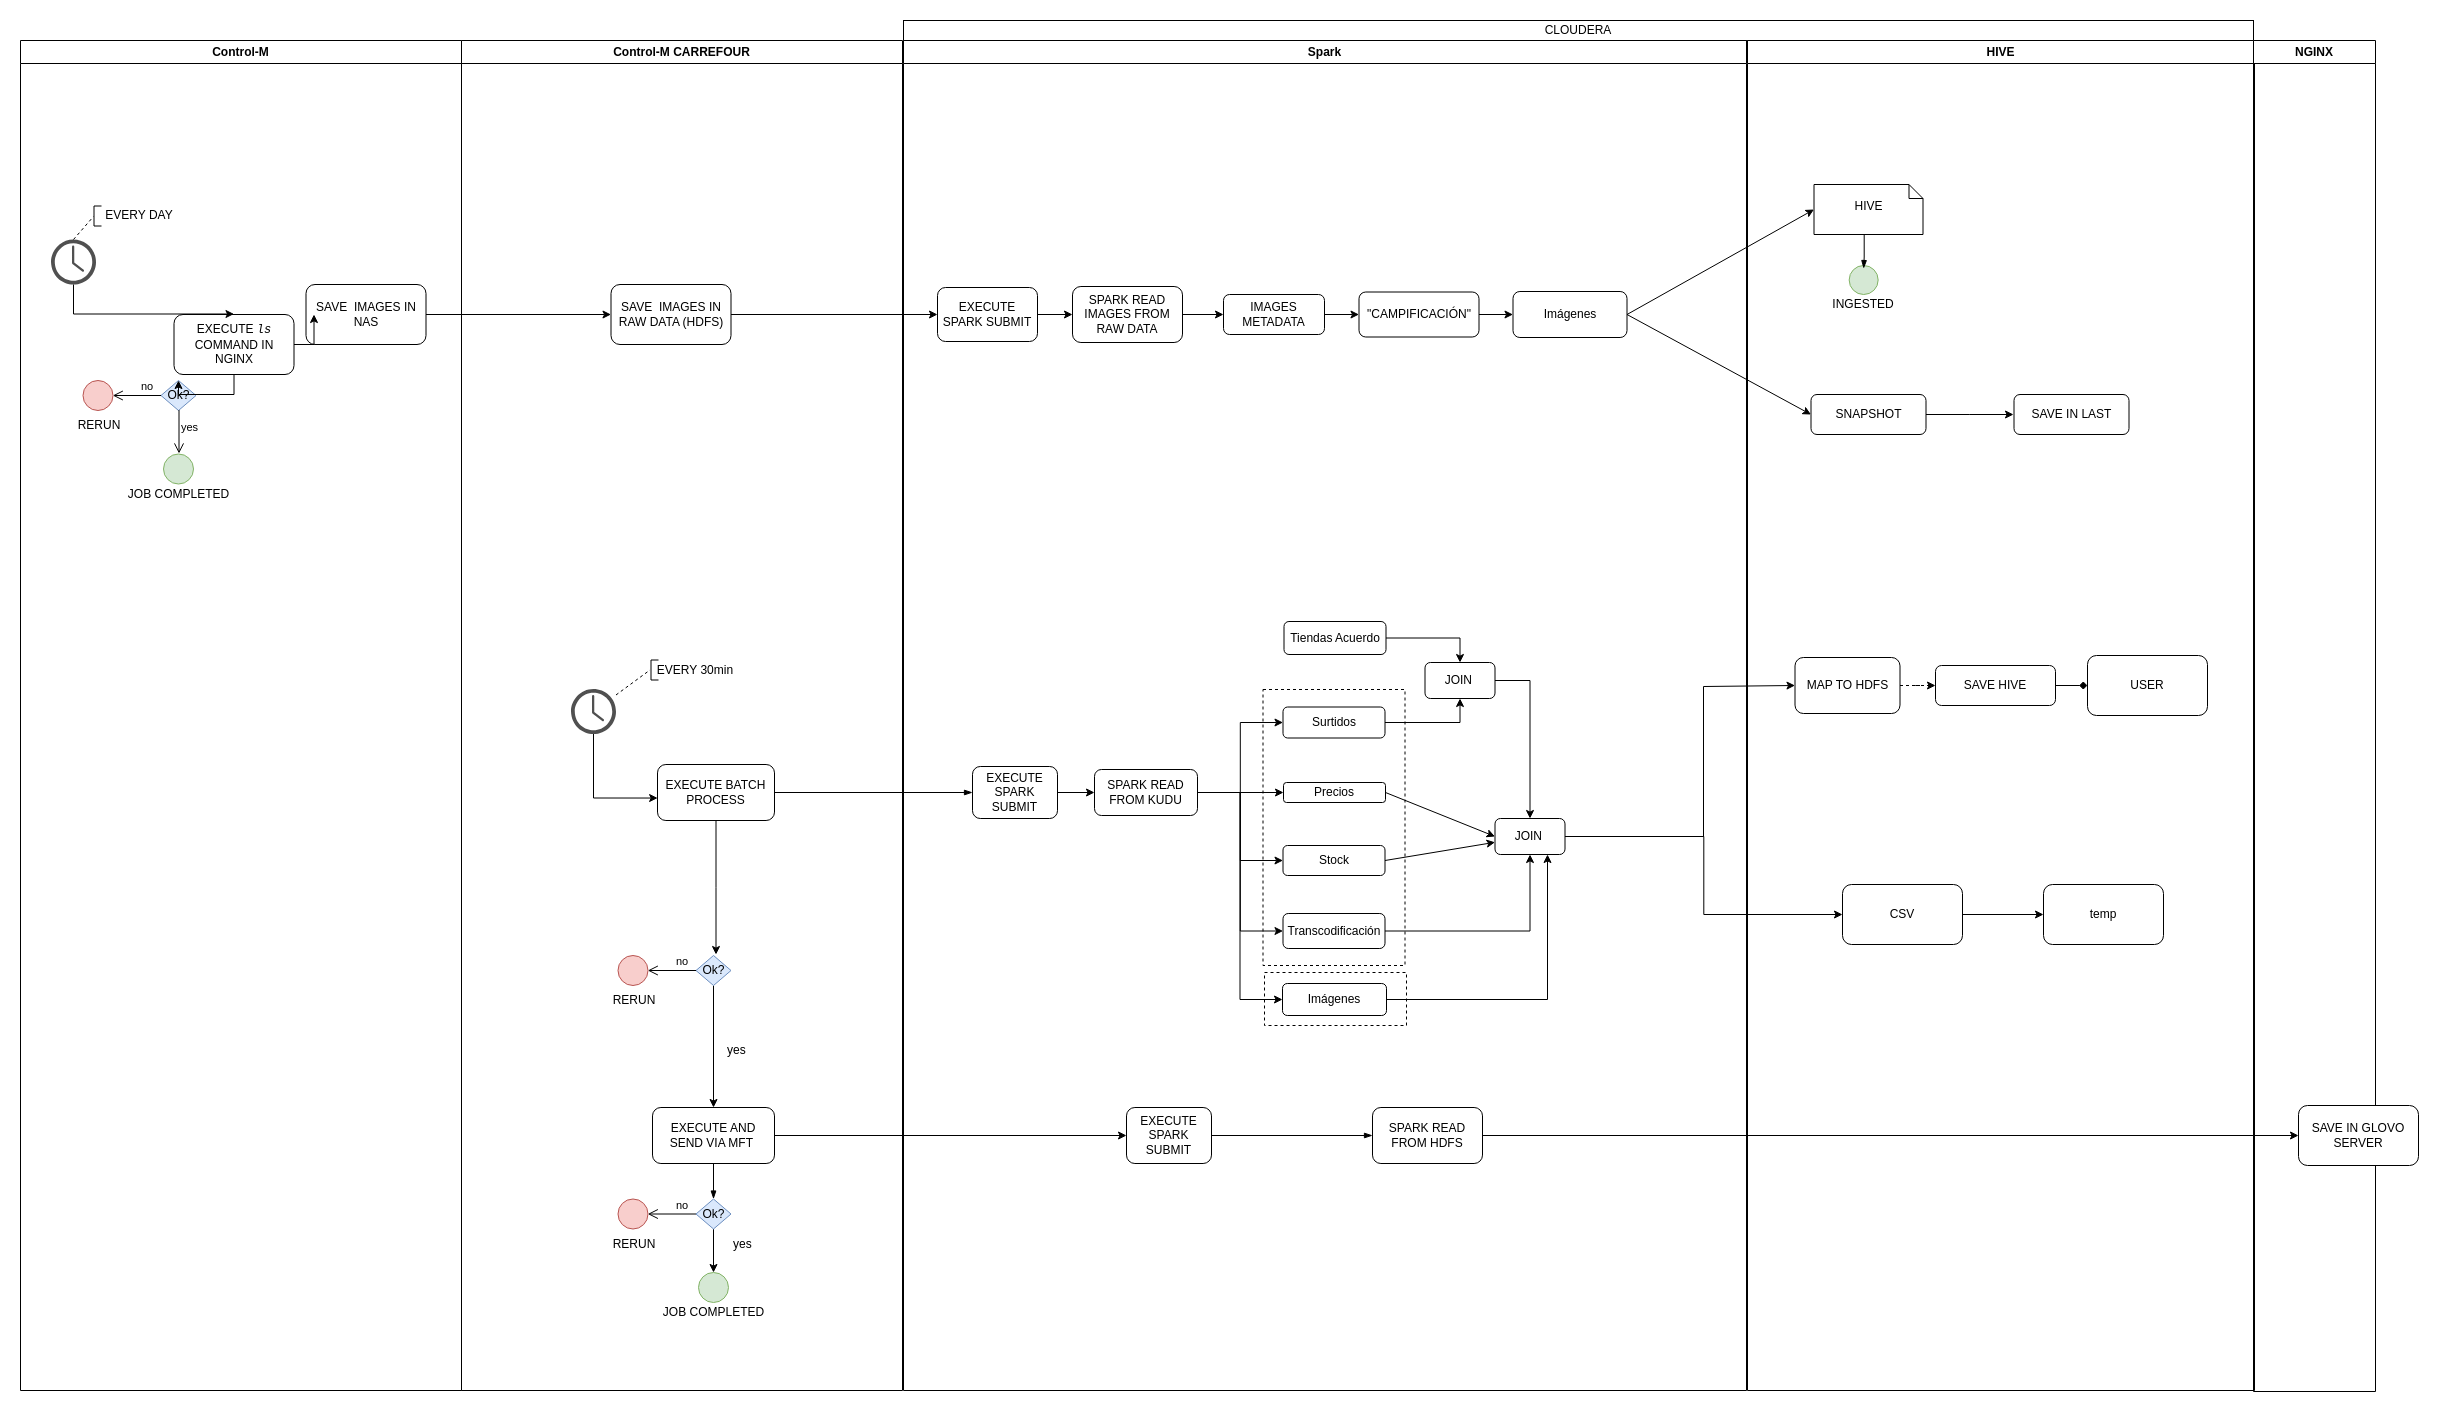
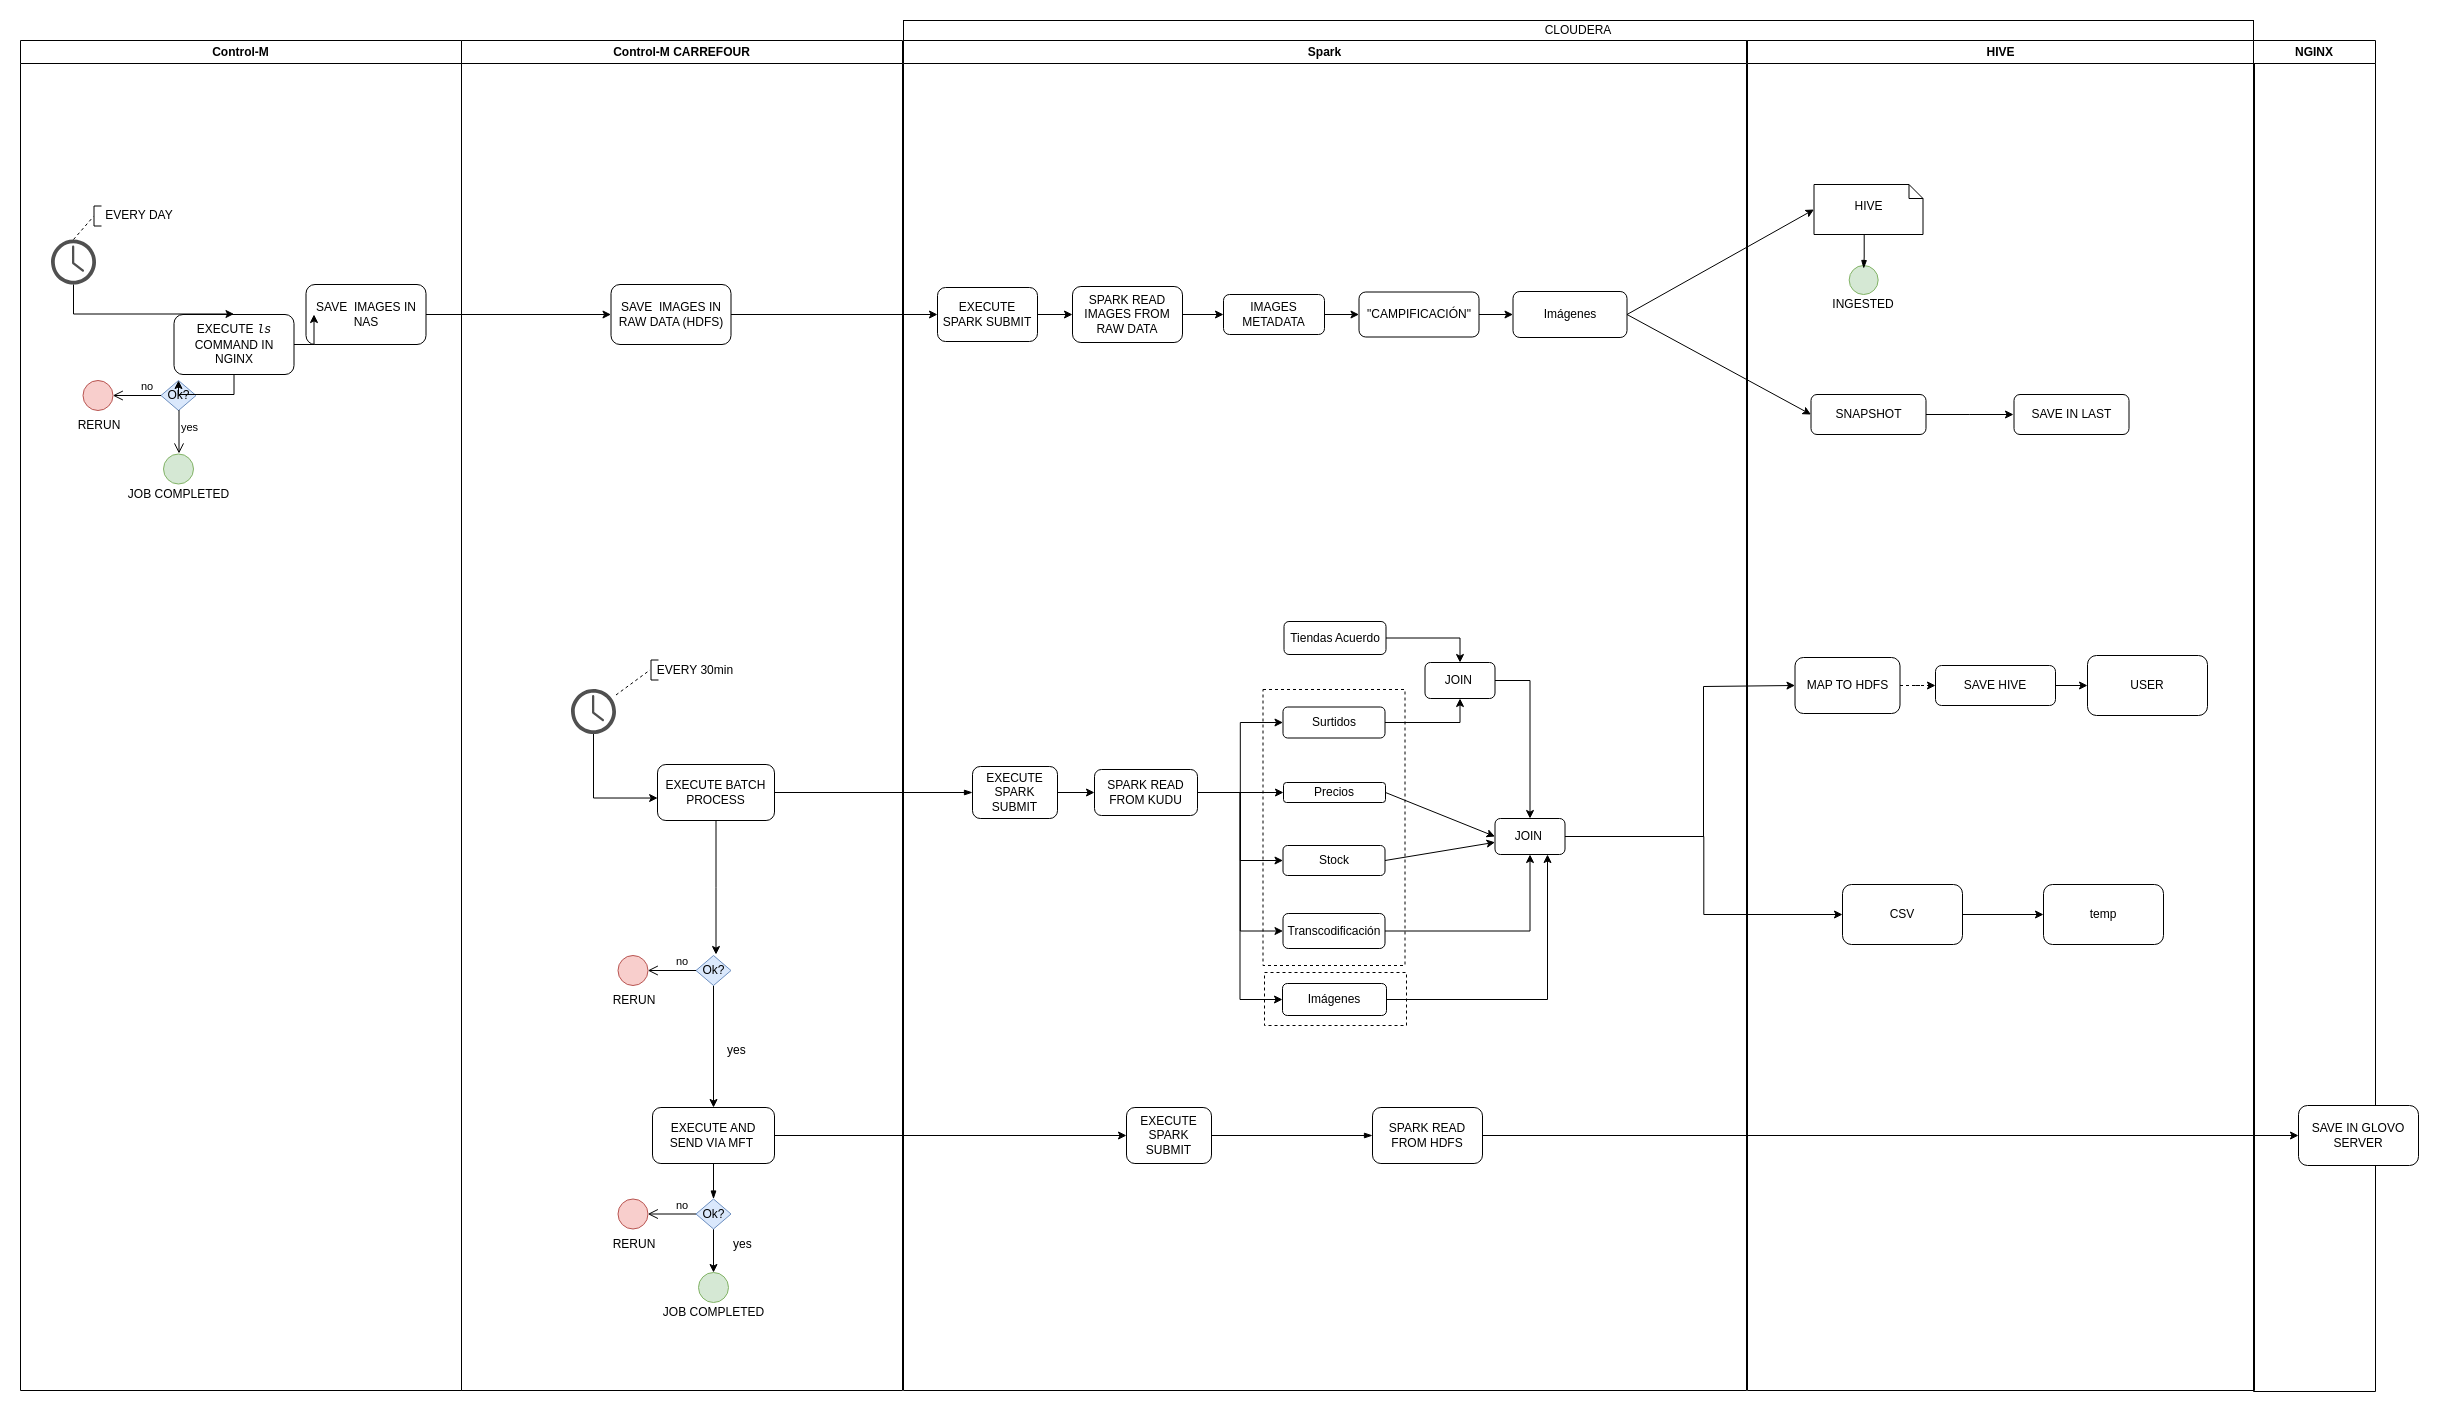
(2078, 686) -> (2079, 686)
